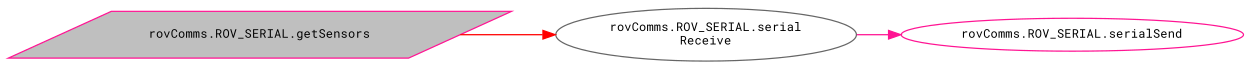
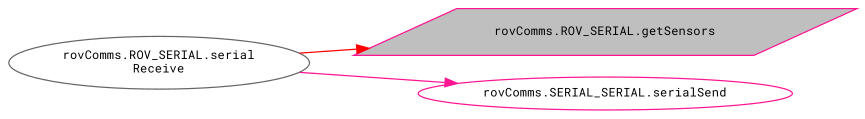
(501, 35) -> (328, 51)
(1072, 35) -> (605, 94)
